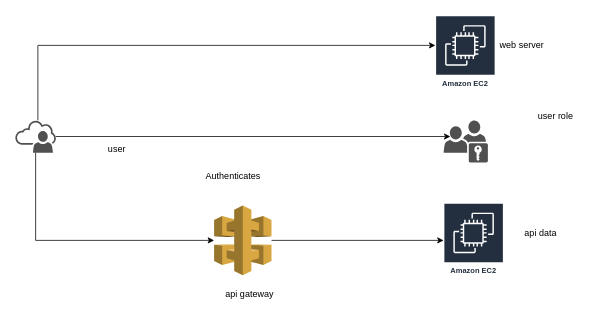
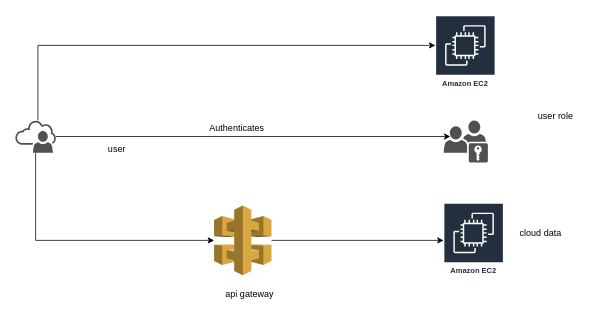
(522, 45) -> none
(233, 177) -> (237, 128)
(541, 233) -> (541, 233)
